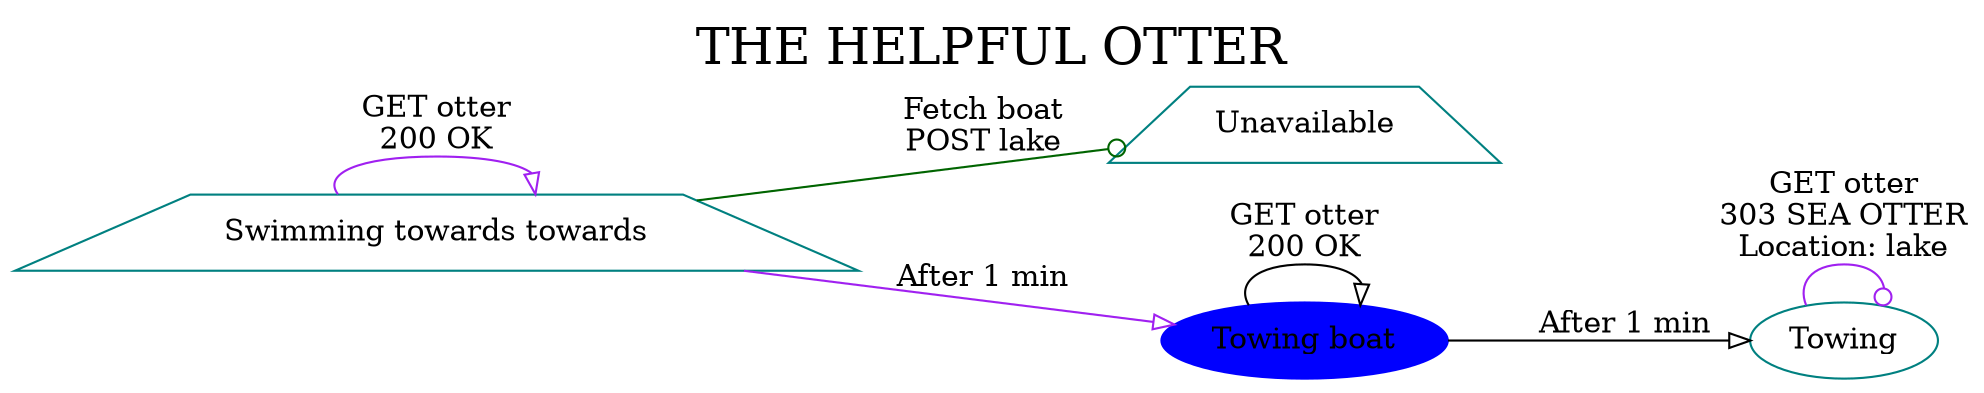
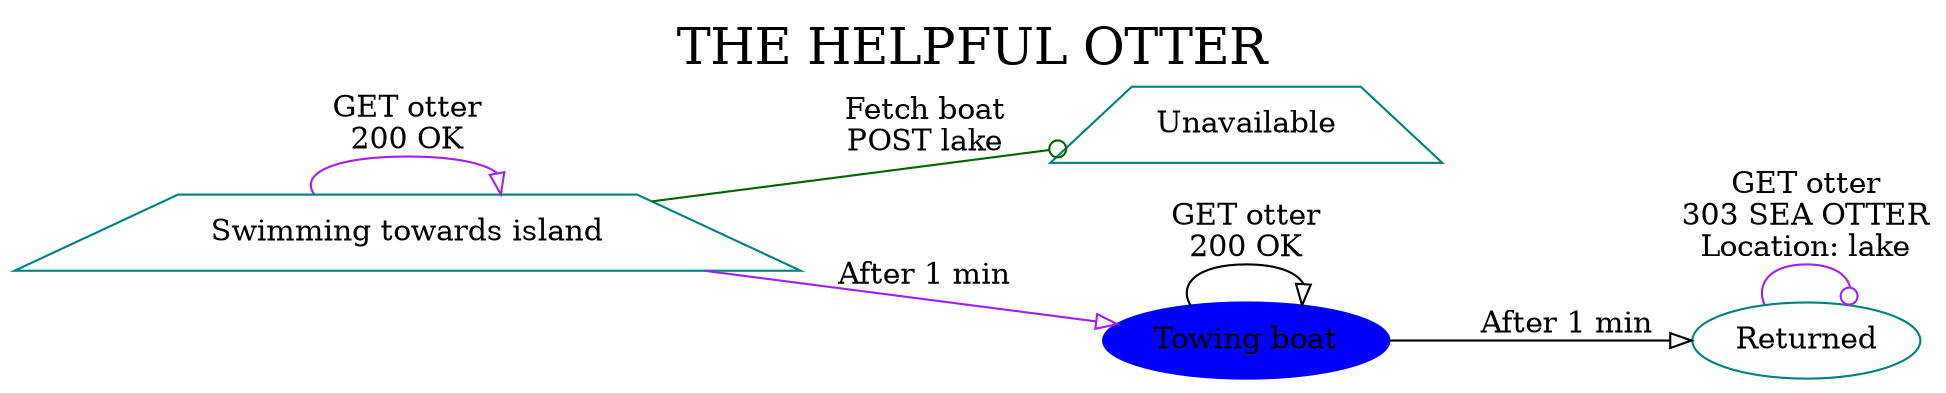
(437, 233) -> (408, 233)
(1844, 341) -> (1806, 341)
